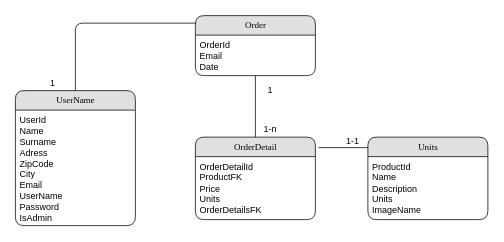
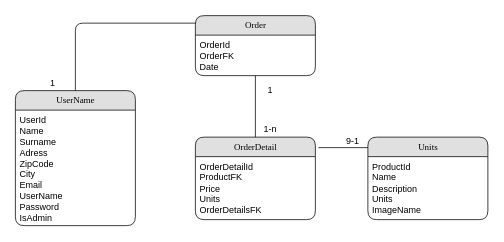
(218, 56) -> (218, 56)
(353, 141) -> (353, 141)
